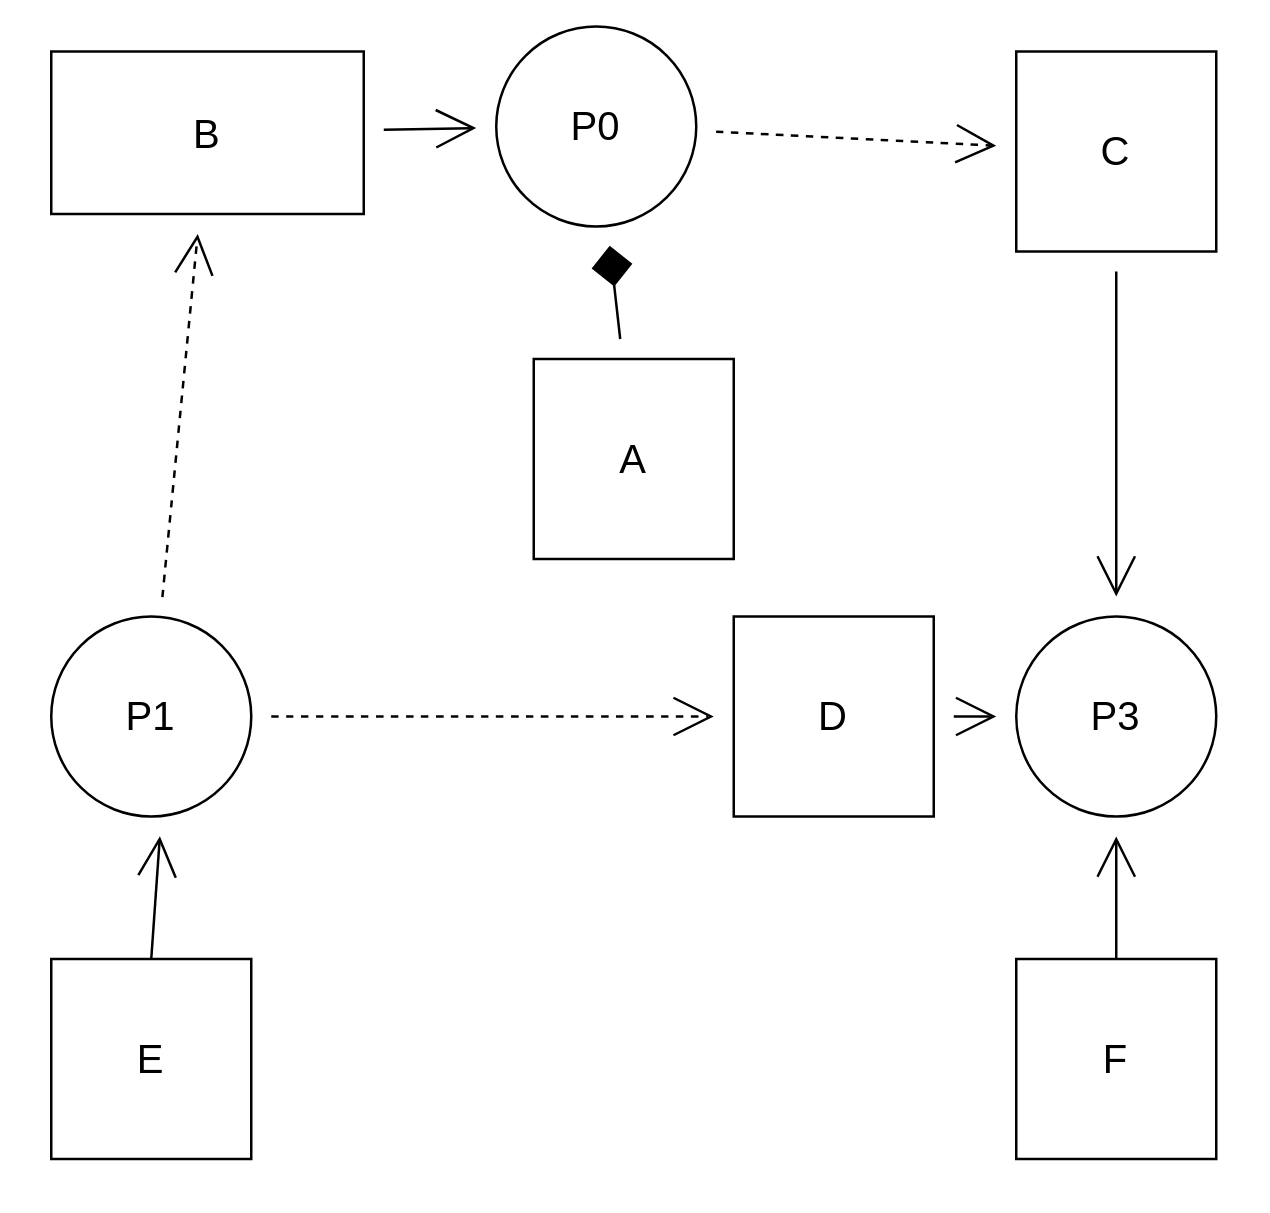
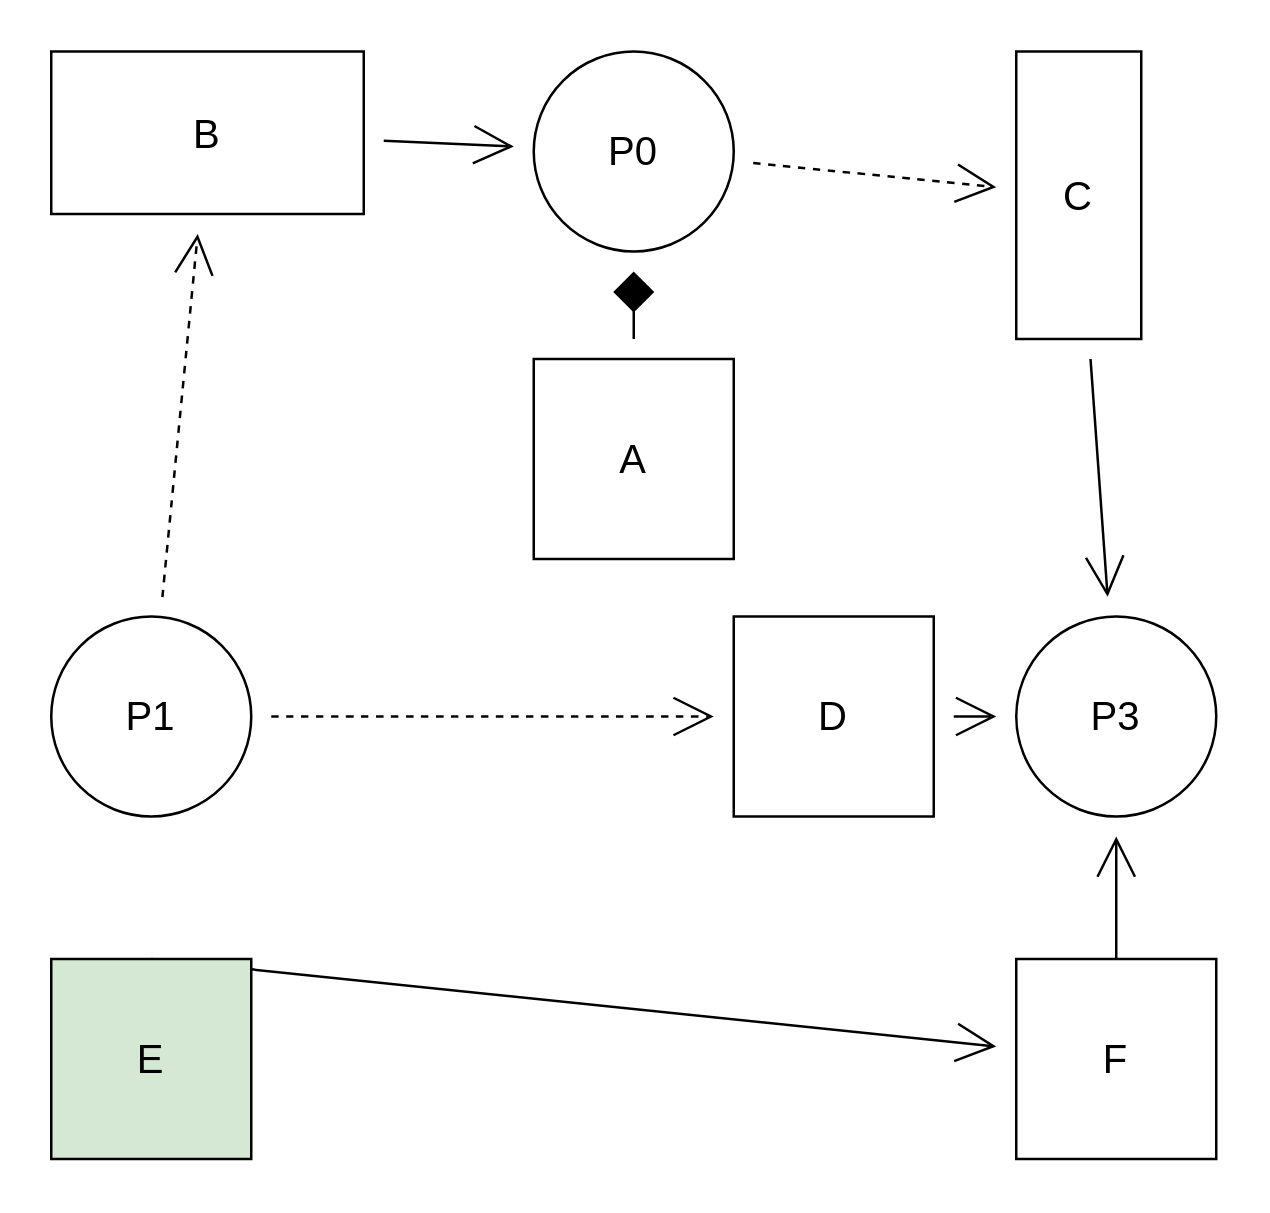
(596, 126) -> (634, 151)
(1116, 151) -> (1079, 195)
(155, 899) -> (622, 1007)
(151, 1059) -> (151, 1059)
